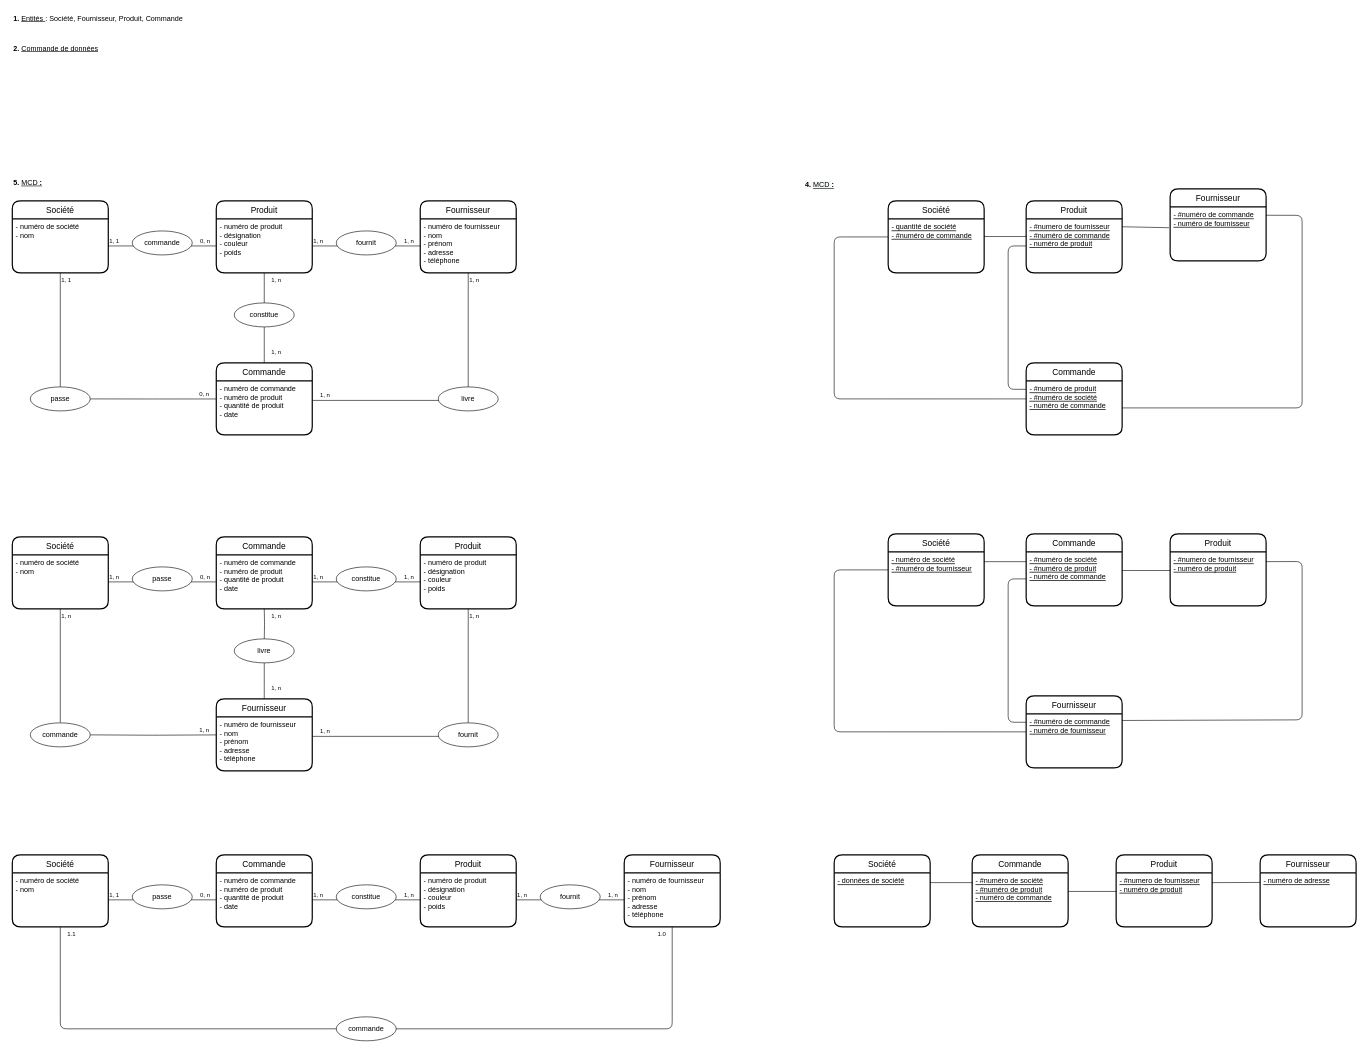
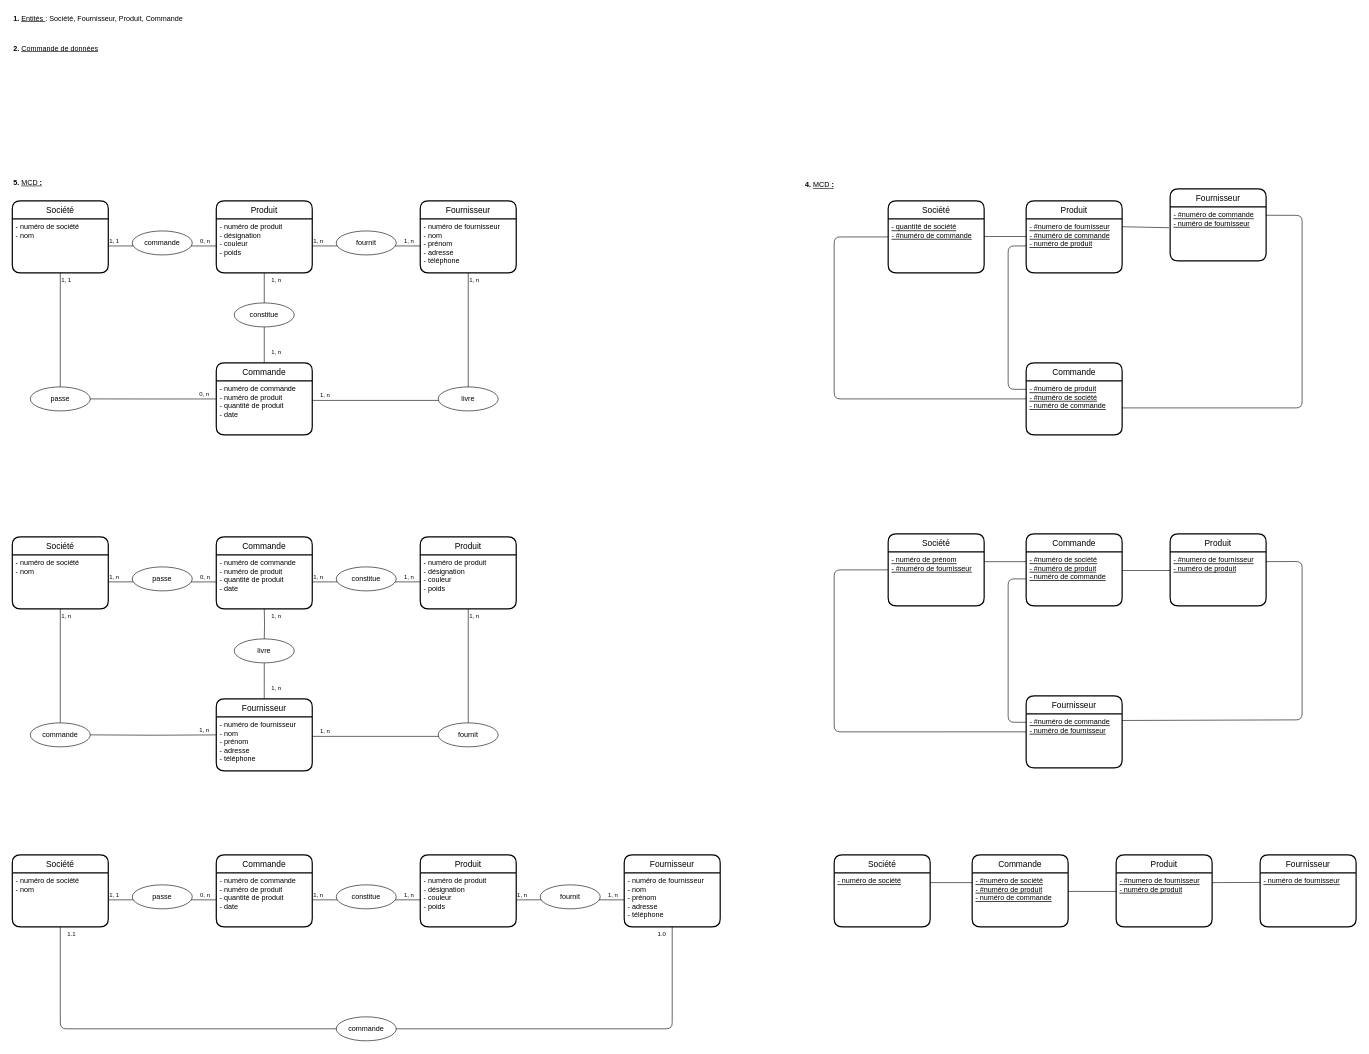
(926, 560) -> (925, 560)
(874, 881) -> (872, 881)
(1299, 881) -> (1306, 881)
